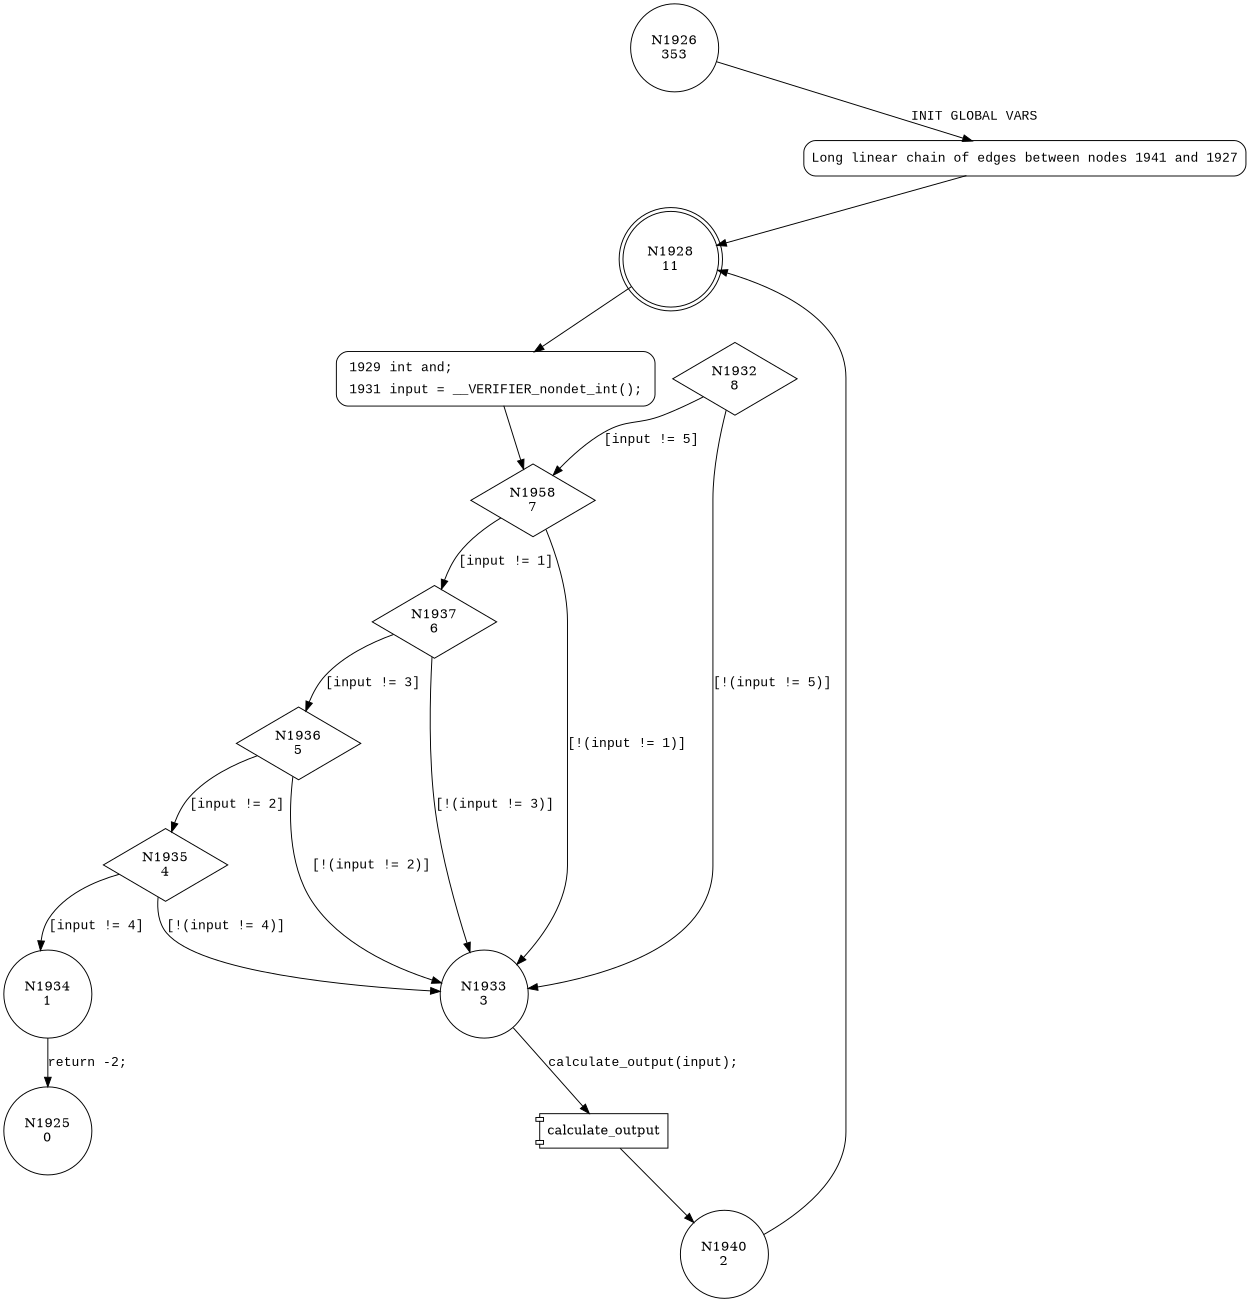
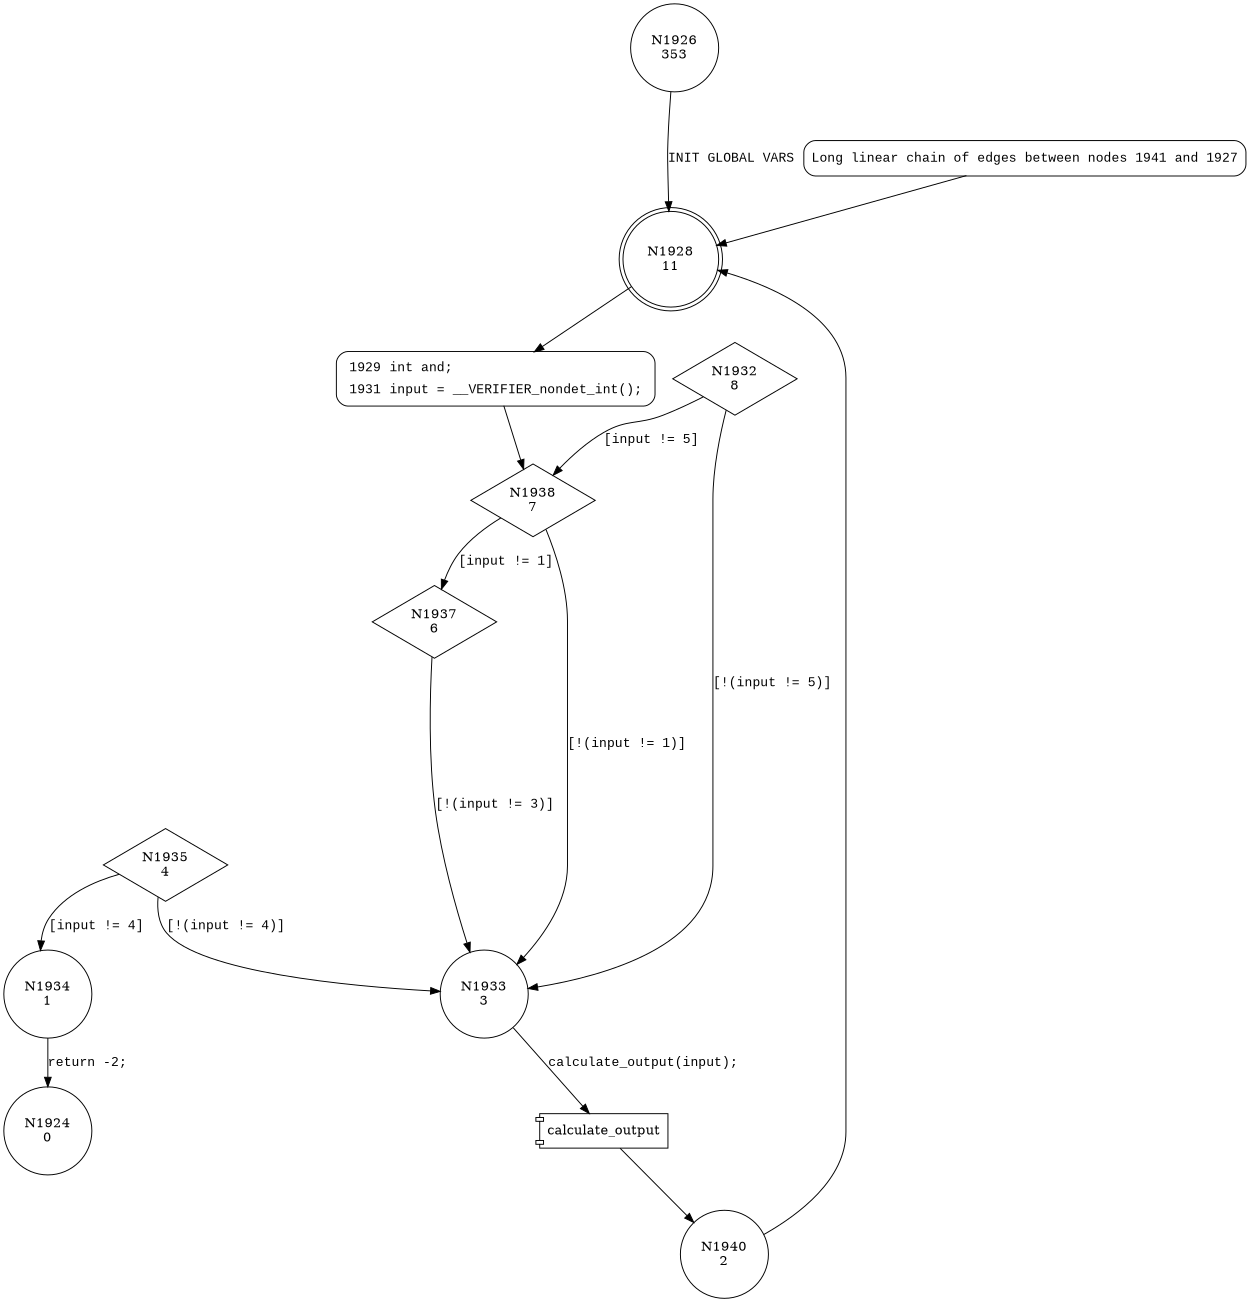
(840, 100) -> (668, 147)
(533, 500) -> (533, 500)
(299, 743) -> none
(48, 1131) -> (48, 1131)
